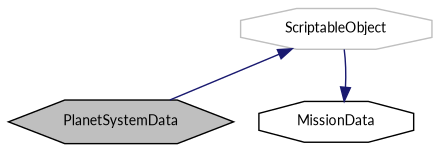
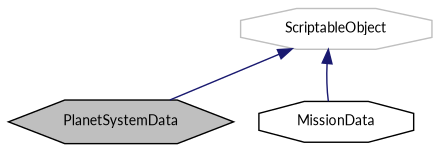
(346, 68) -> (327, 82)
